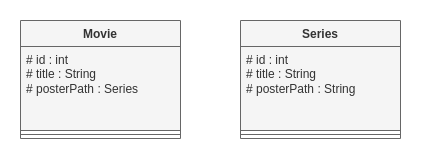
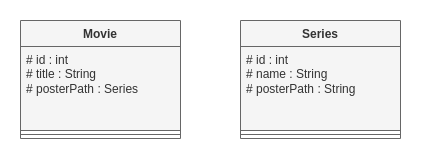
(309, 75) -> (309, 75)
